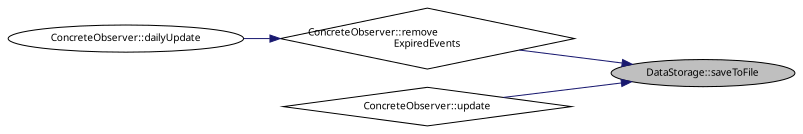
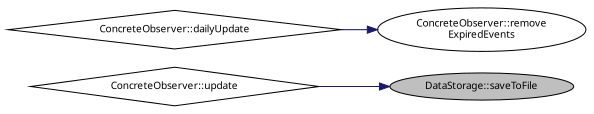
(126, 39) -> (175, 30)
(427, 39) -> (482, 30)
(571, 57) -> none
